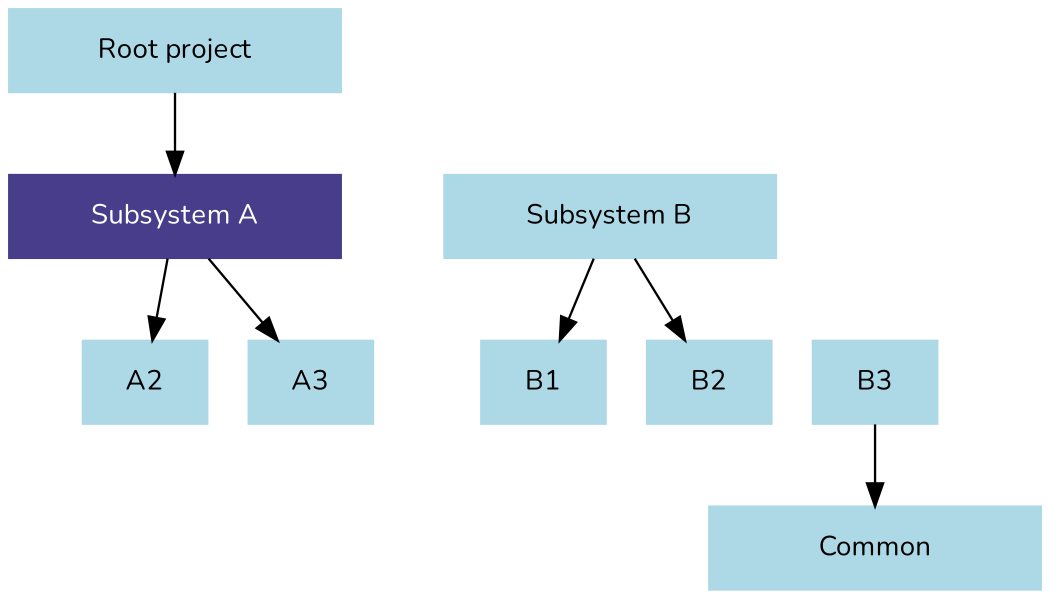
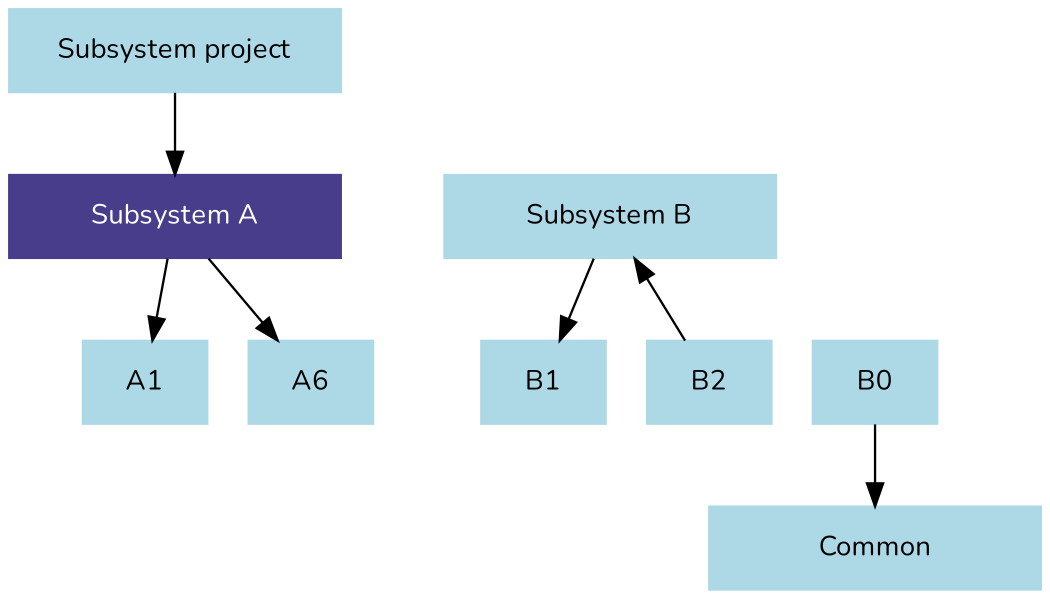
(175, 51) -> (175, 51)
(654, 290) -> (666, 310)
(145, 382) -> (145, 382)
(311, 382) -> (311, 382)
(875, 382) -> (875, 382)
